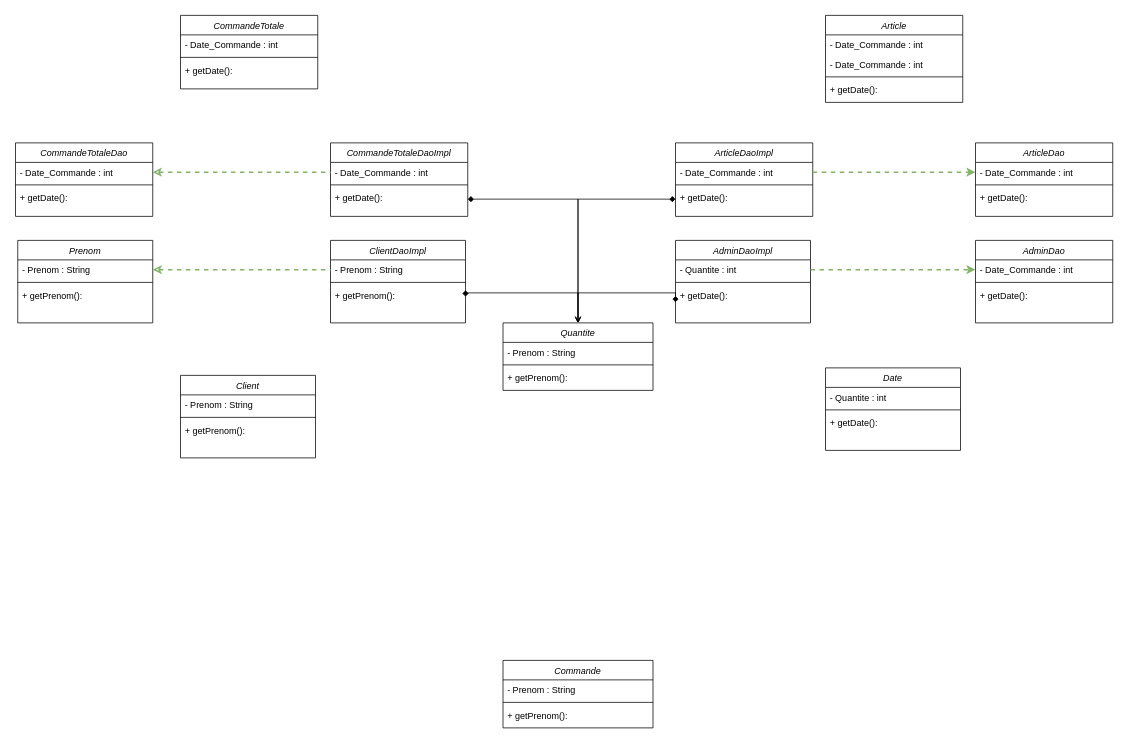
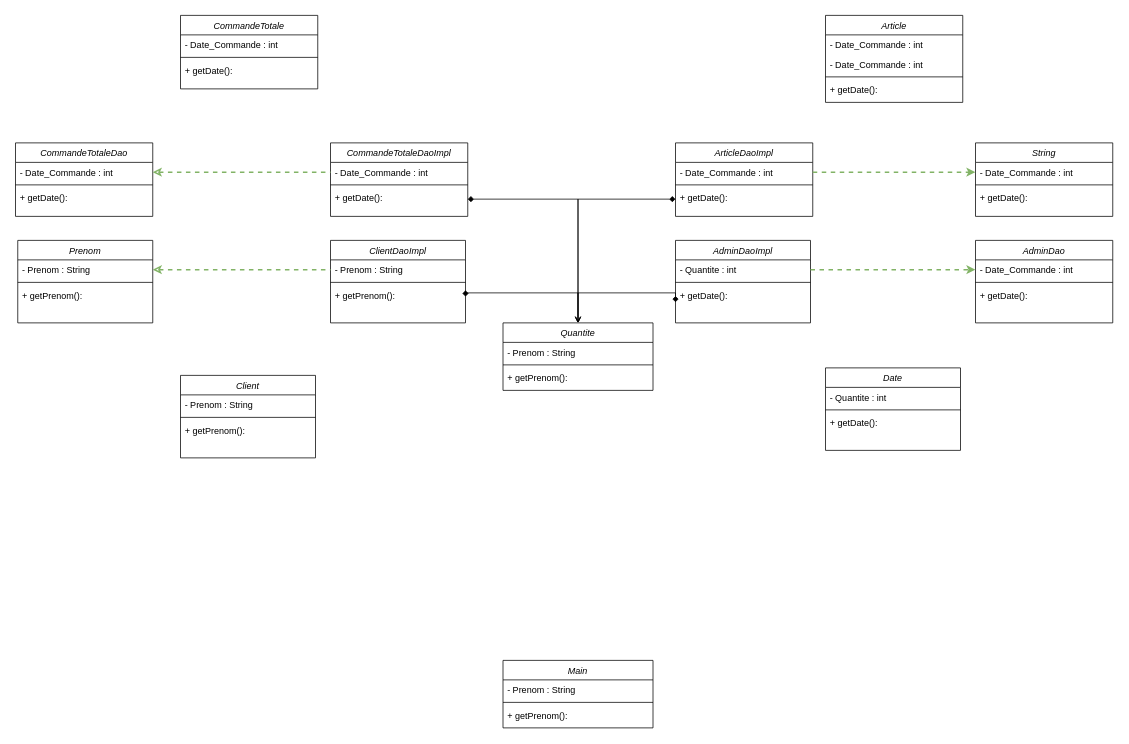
(1044, 153) -> (1044, 153)
(578, 671) -> (578, 671)
